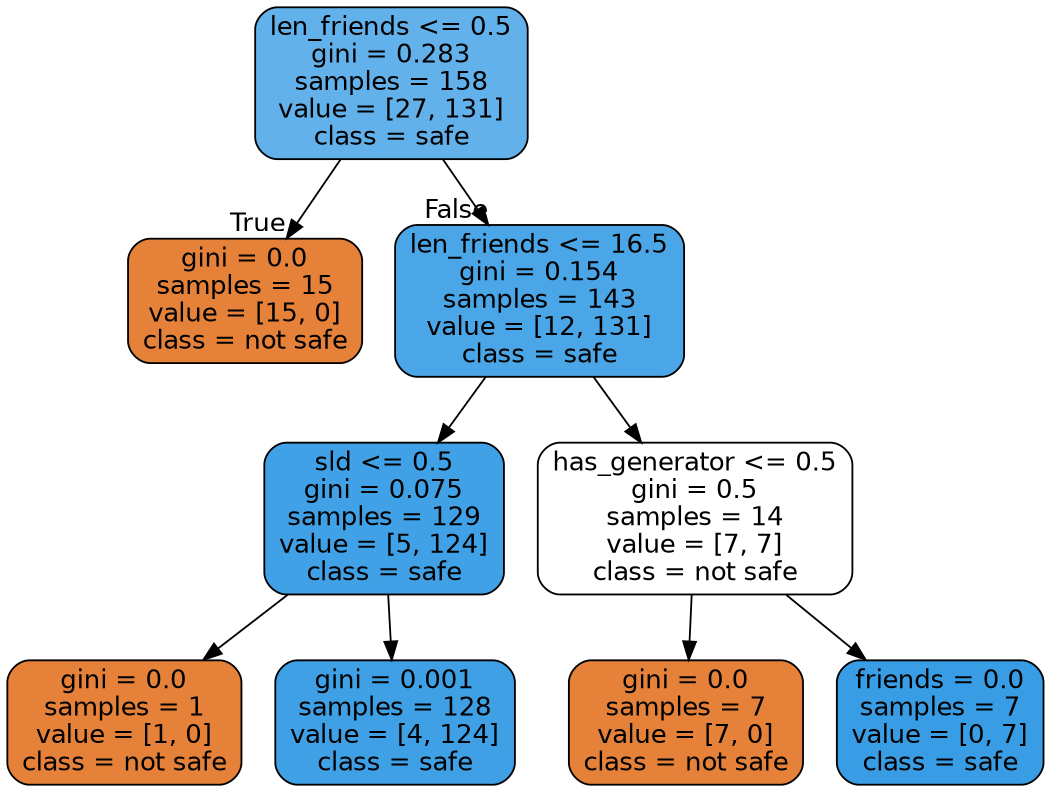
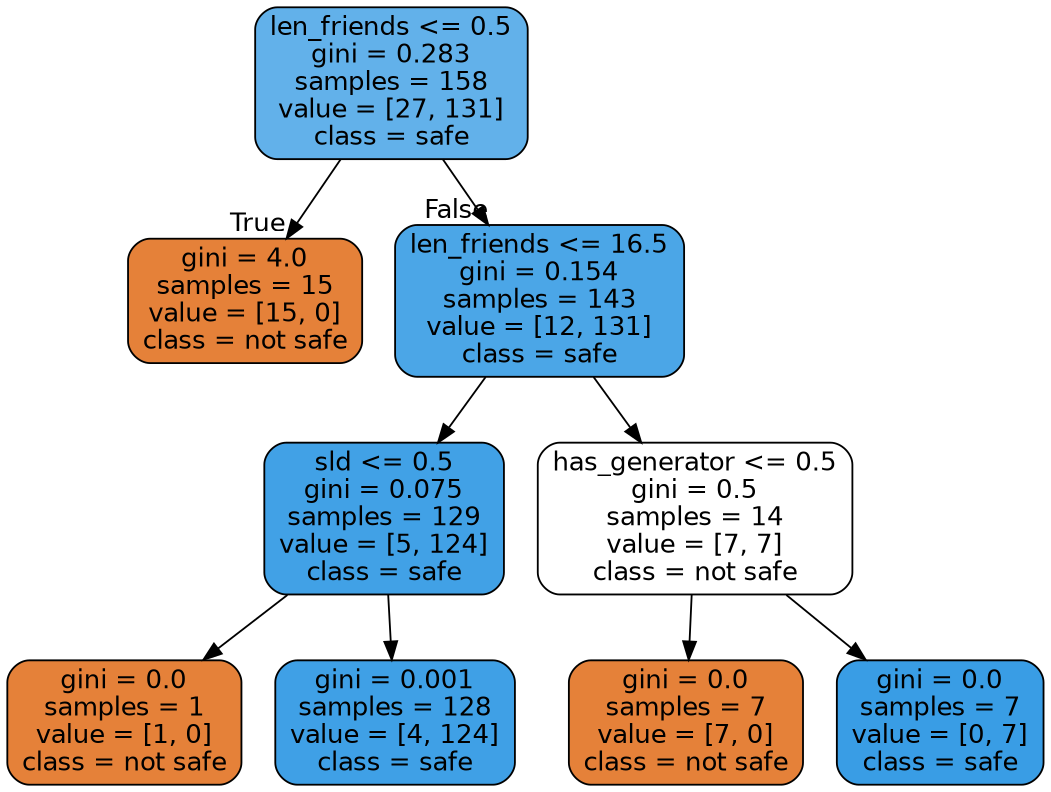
(245, 301) -> (245, 301)
(940, 723) -> (940, 723)
